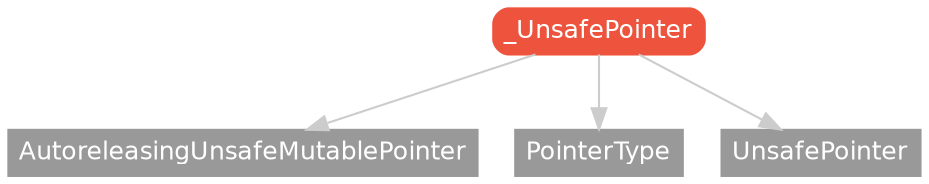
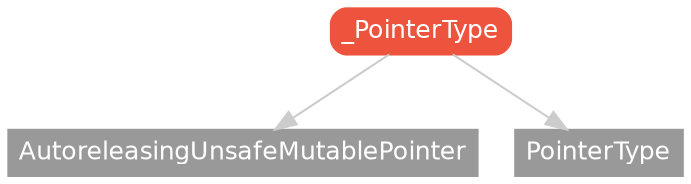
(599, 31) -> (421, 31)
(821, 153) -> none
